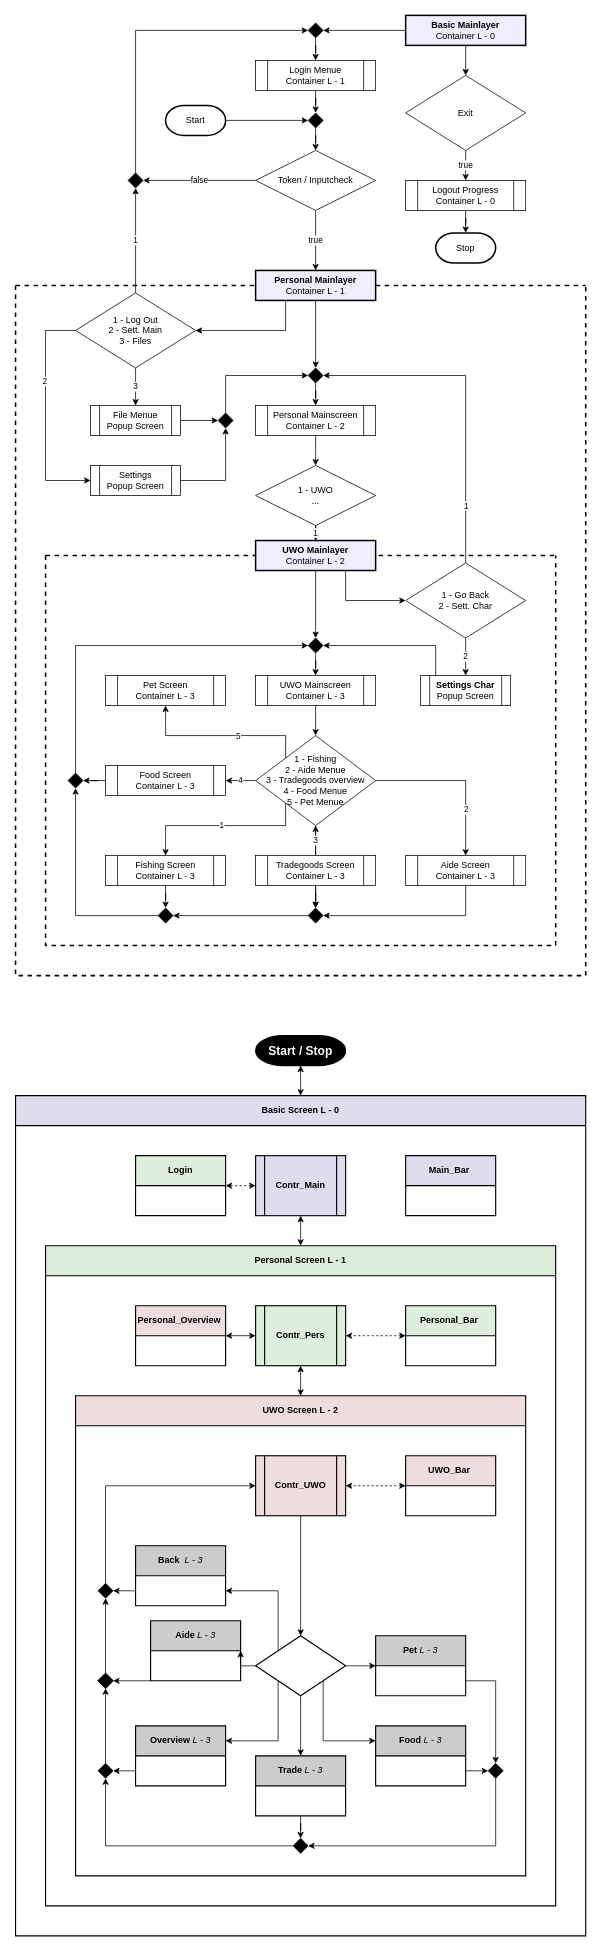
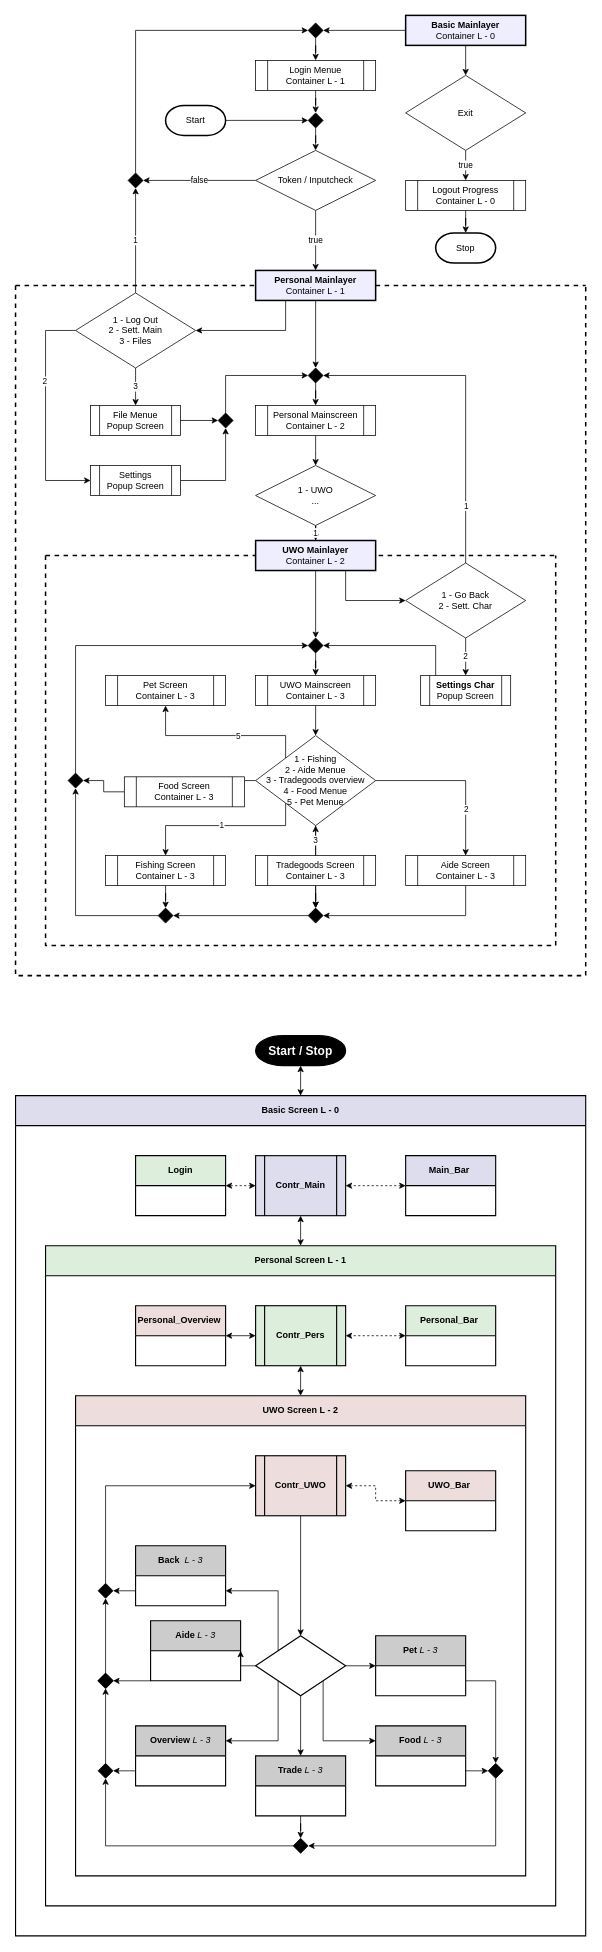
(165, 780) -> (184, 792)
none -> (375, 1185)
(450, 1485) -> (450, 1500)
